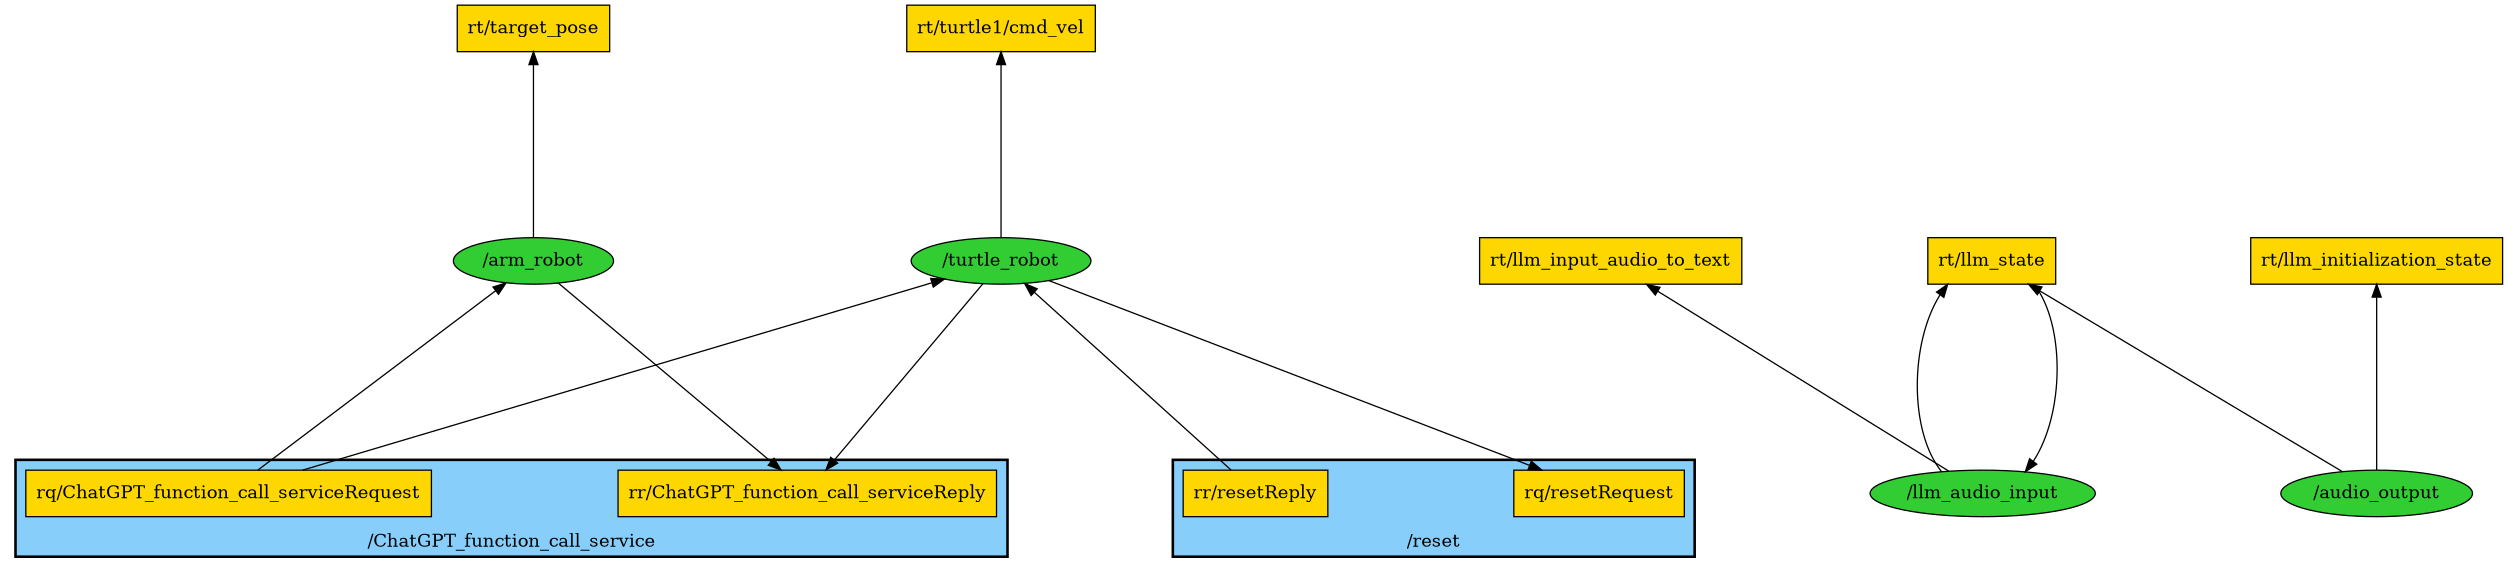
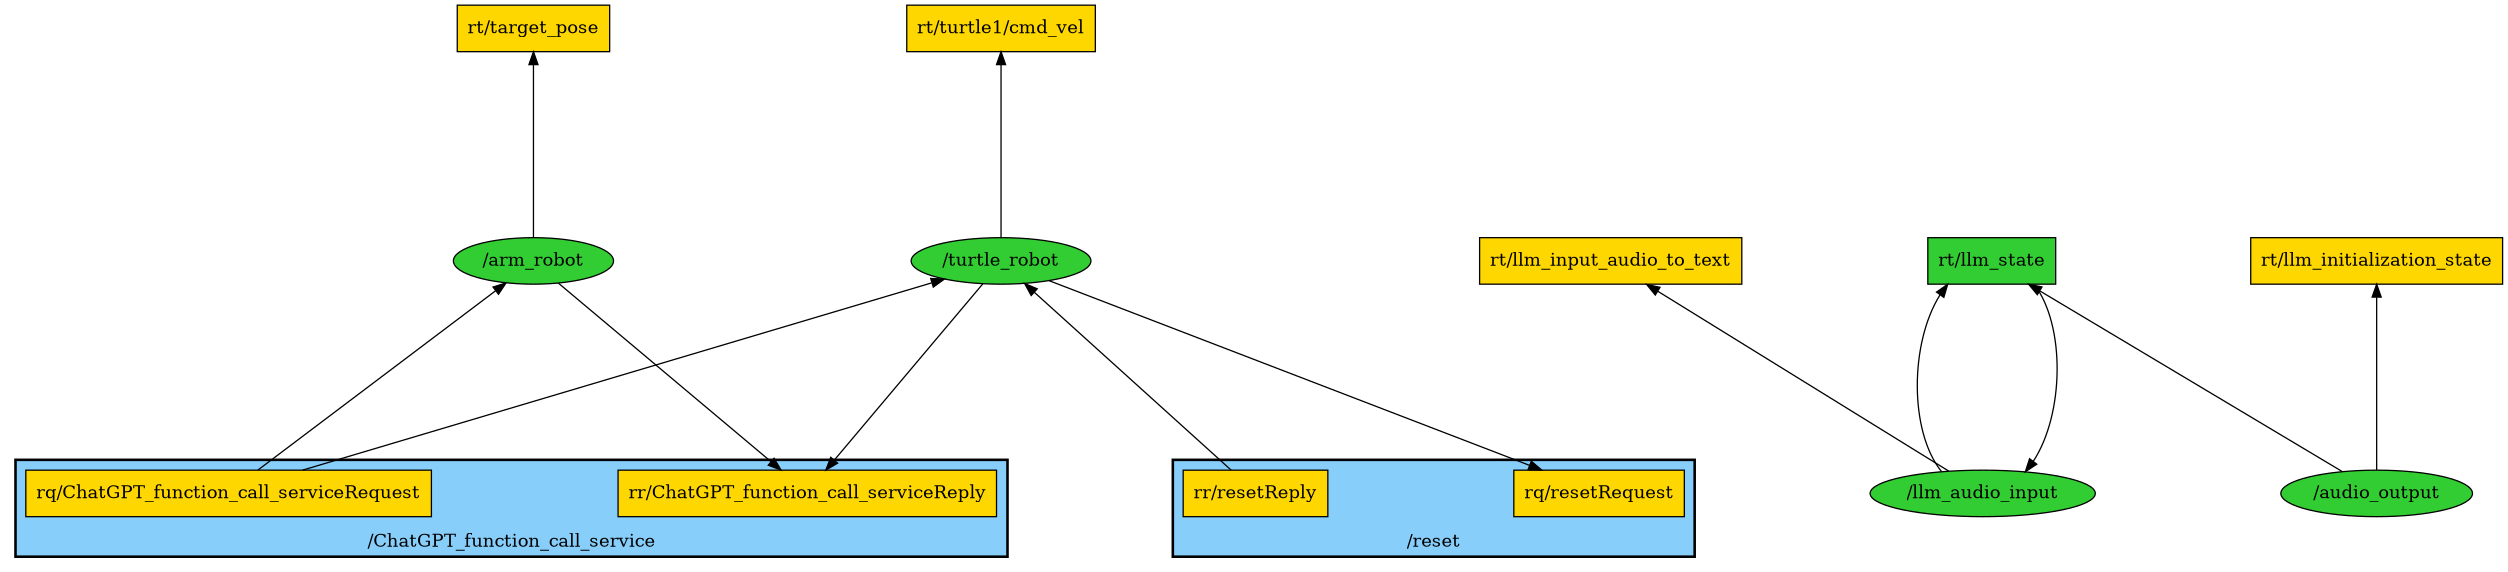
(1992, 261) -> (1992, 261)
